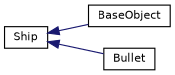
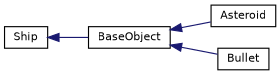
none -> (243, 16)
(81, 49) -> (200, 51)
